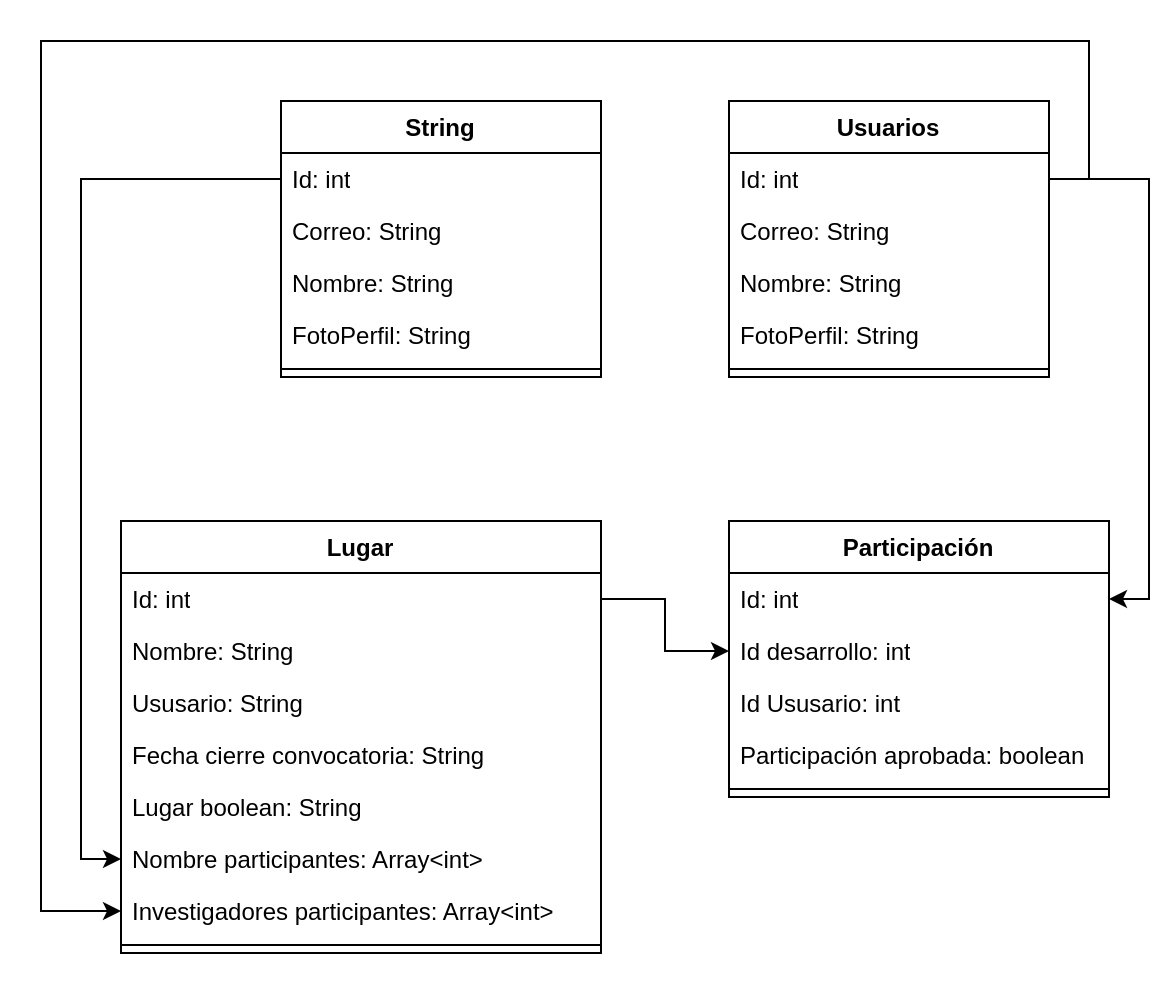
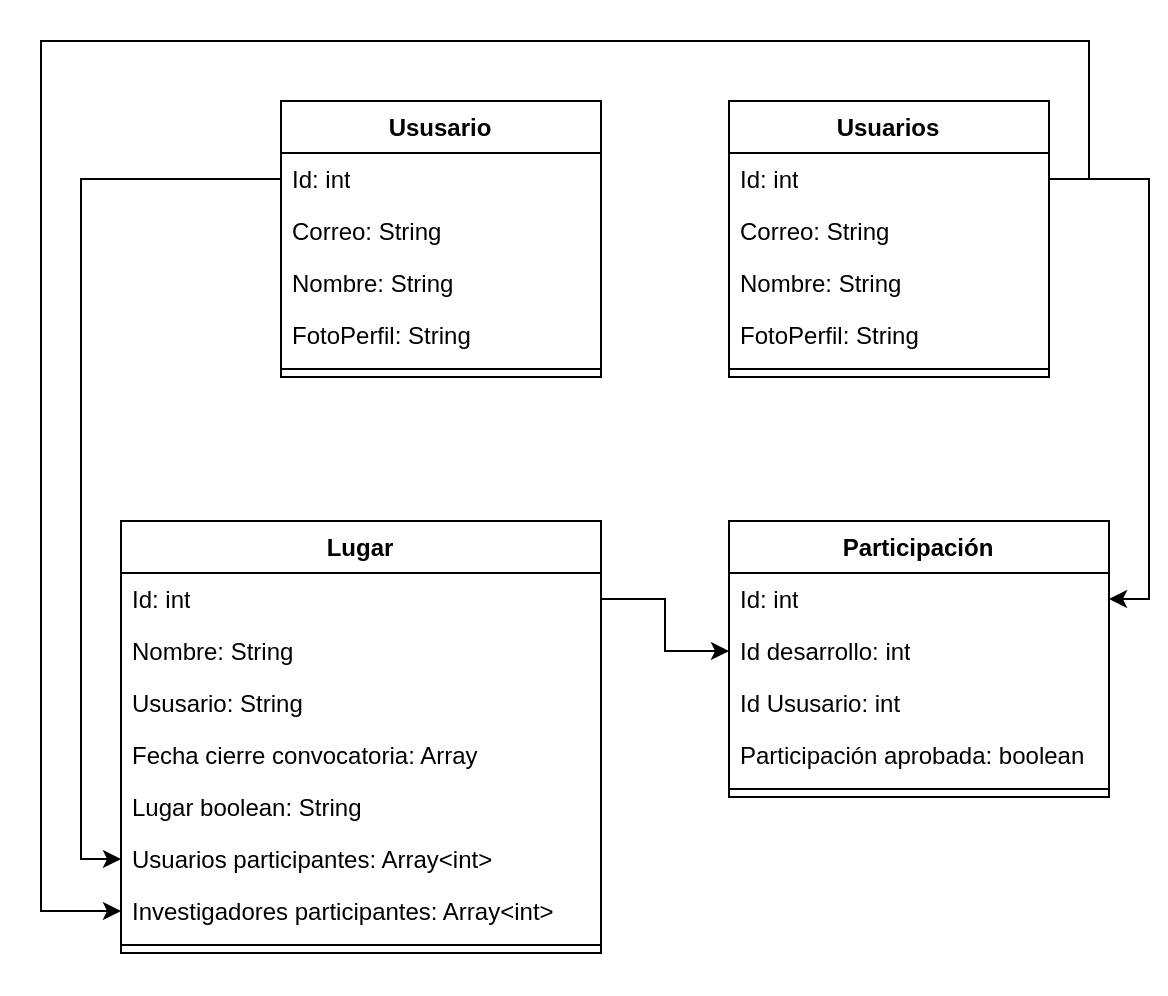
(441, 129) -> (441, 129)
(333, 757) -> (329, 757)
(329, 861) -> (340, 861)
